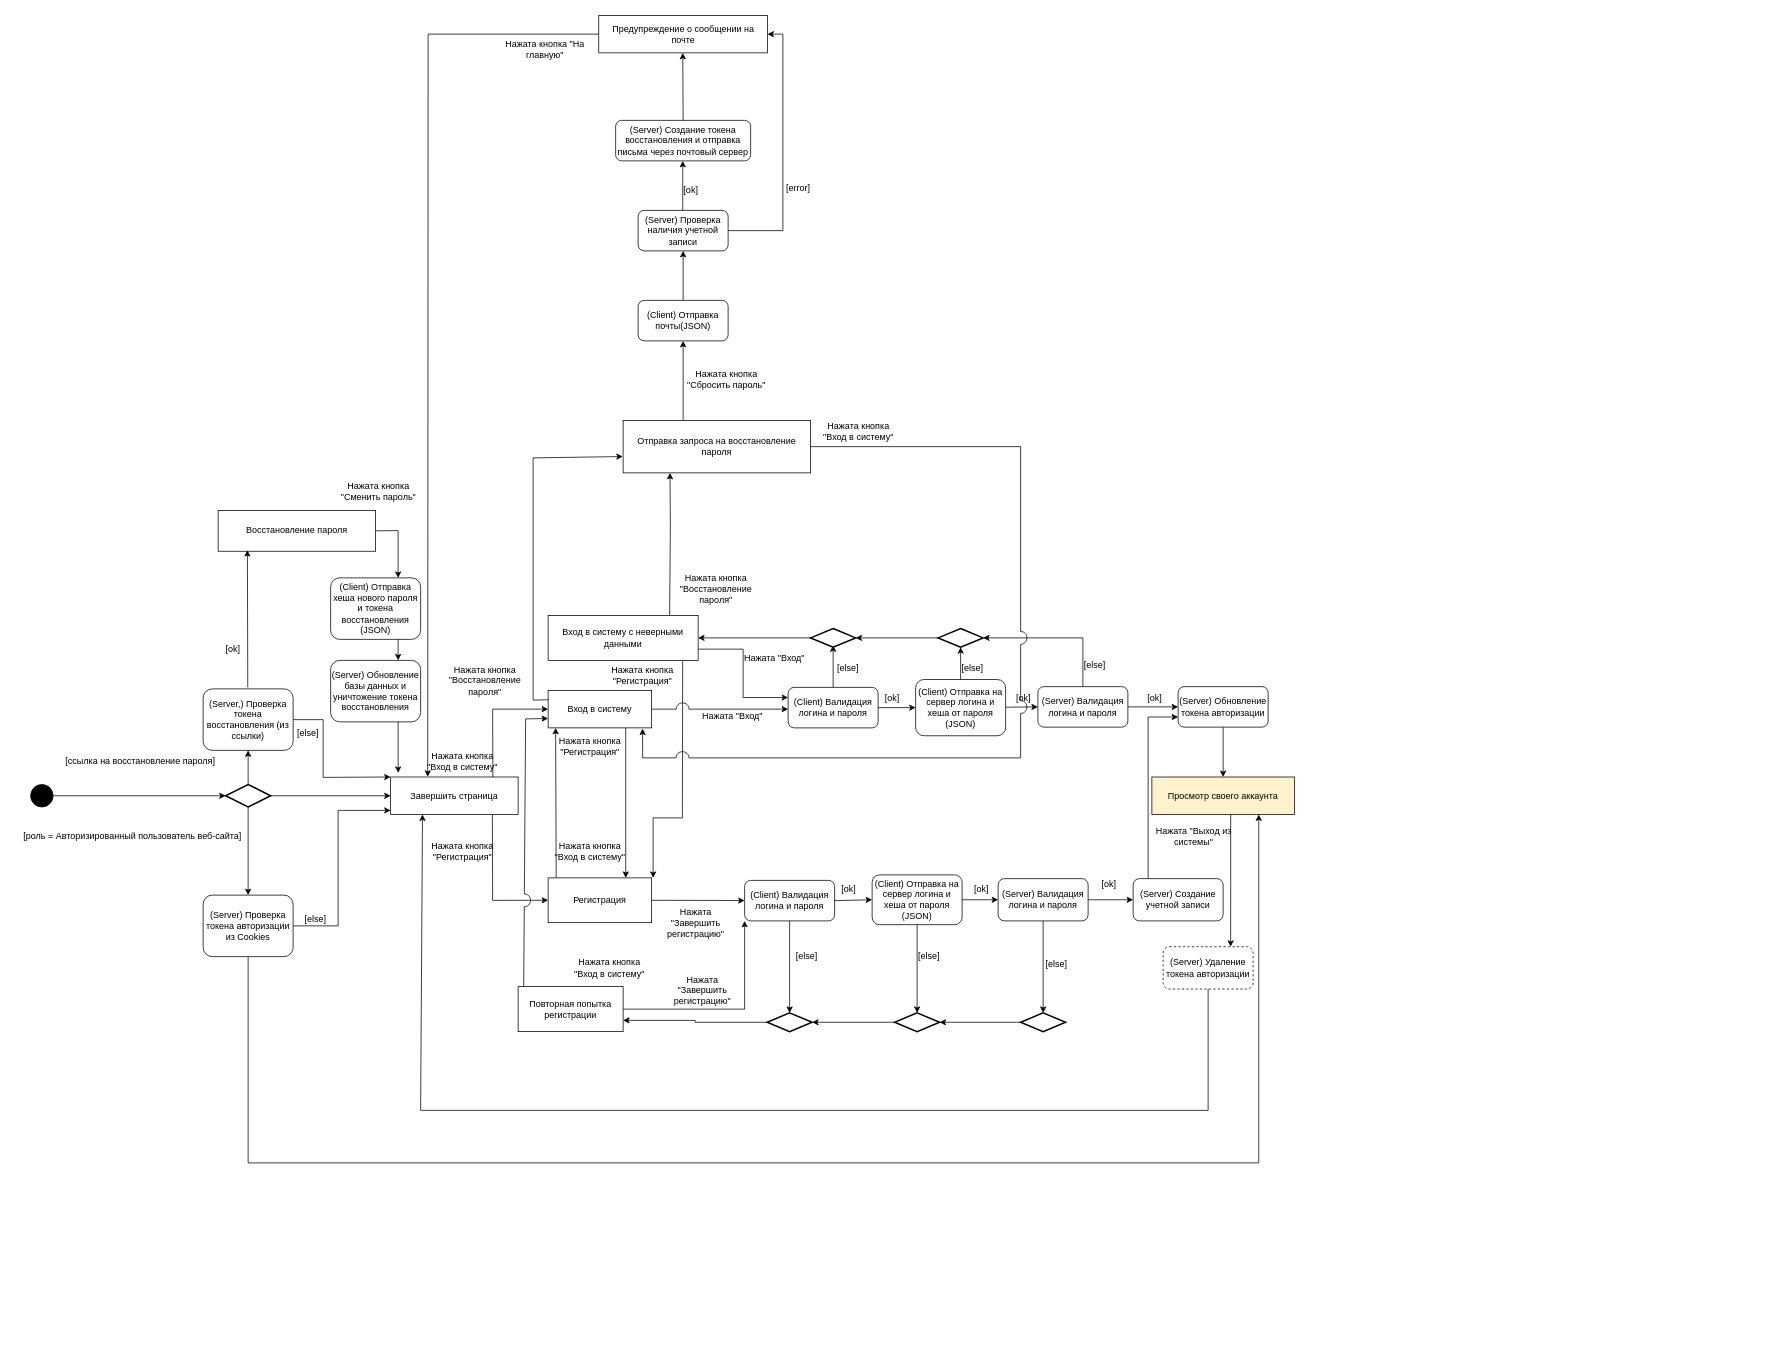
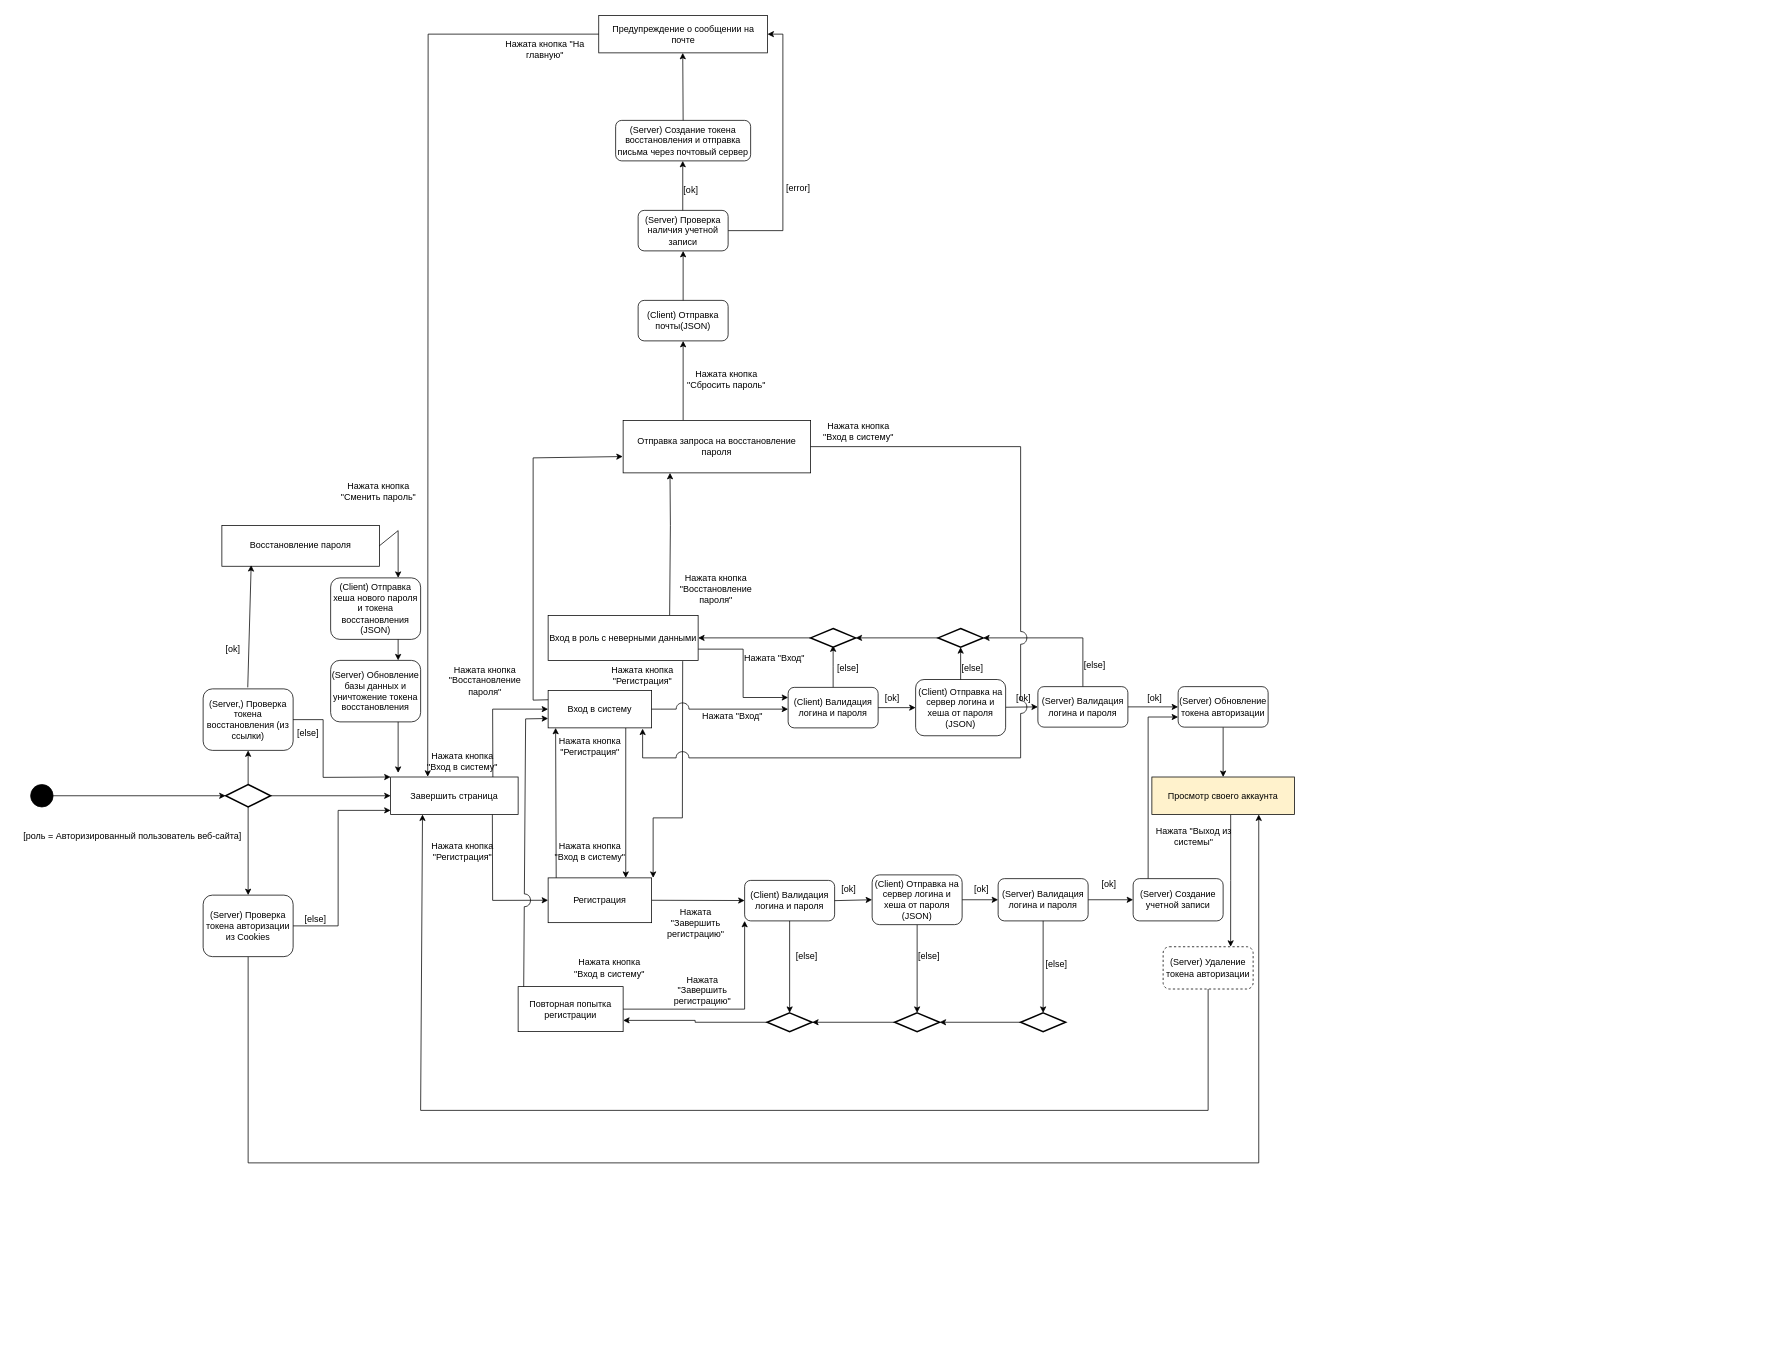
(297, 531) -> (300, 546)
(623, 638) -> (623, 638)
(140, 762) -> none
